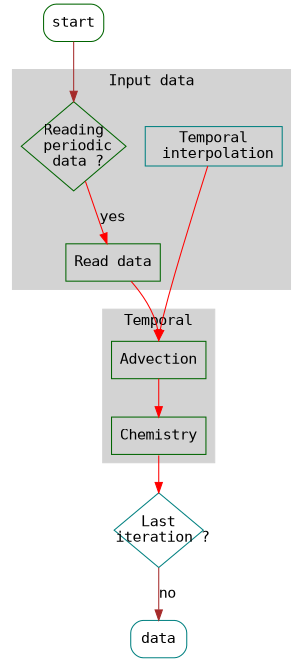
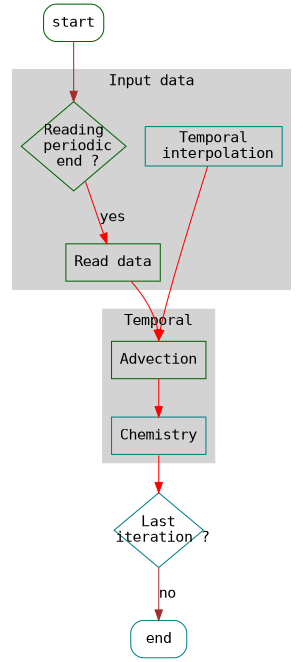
(74, 146) -> (74, 146)
(159, 436) -> (159, 436)
(159, 639) -> (159, 639)
